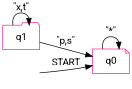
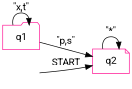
(111, 61) -> (111, 61)
